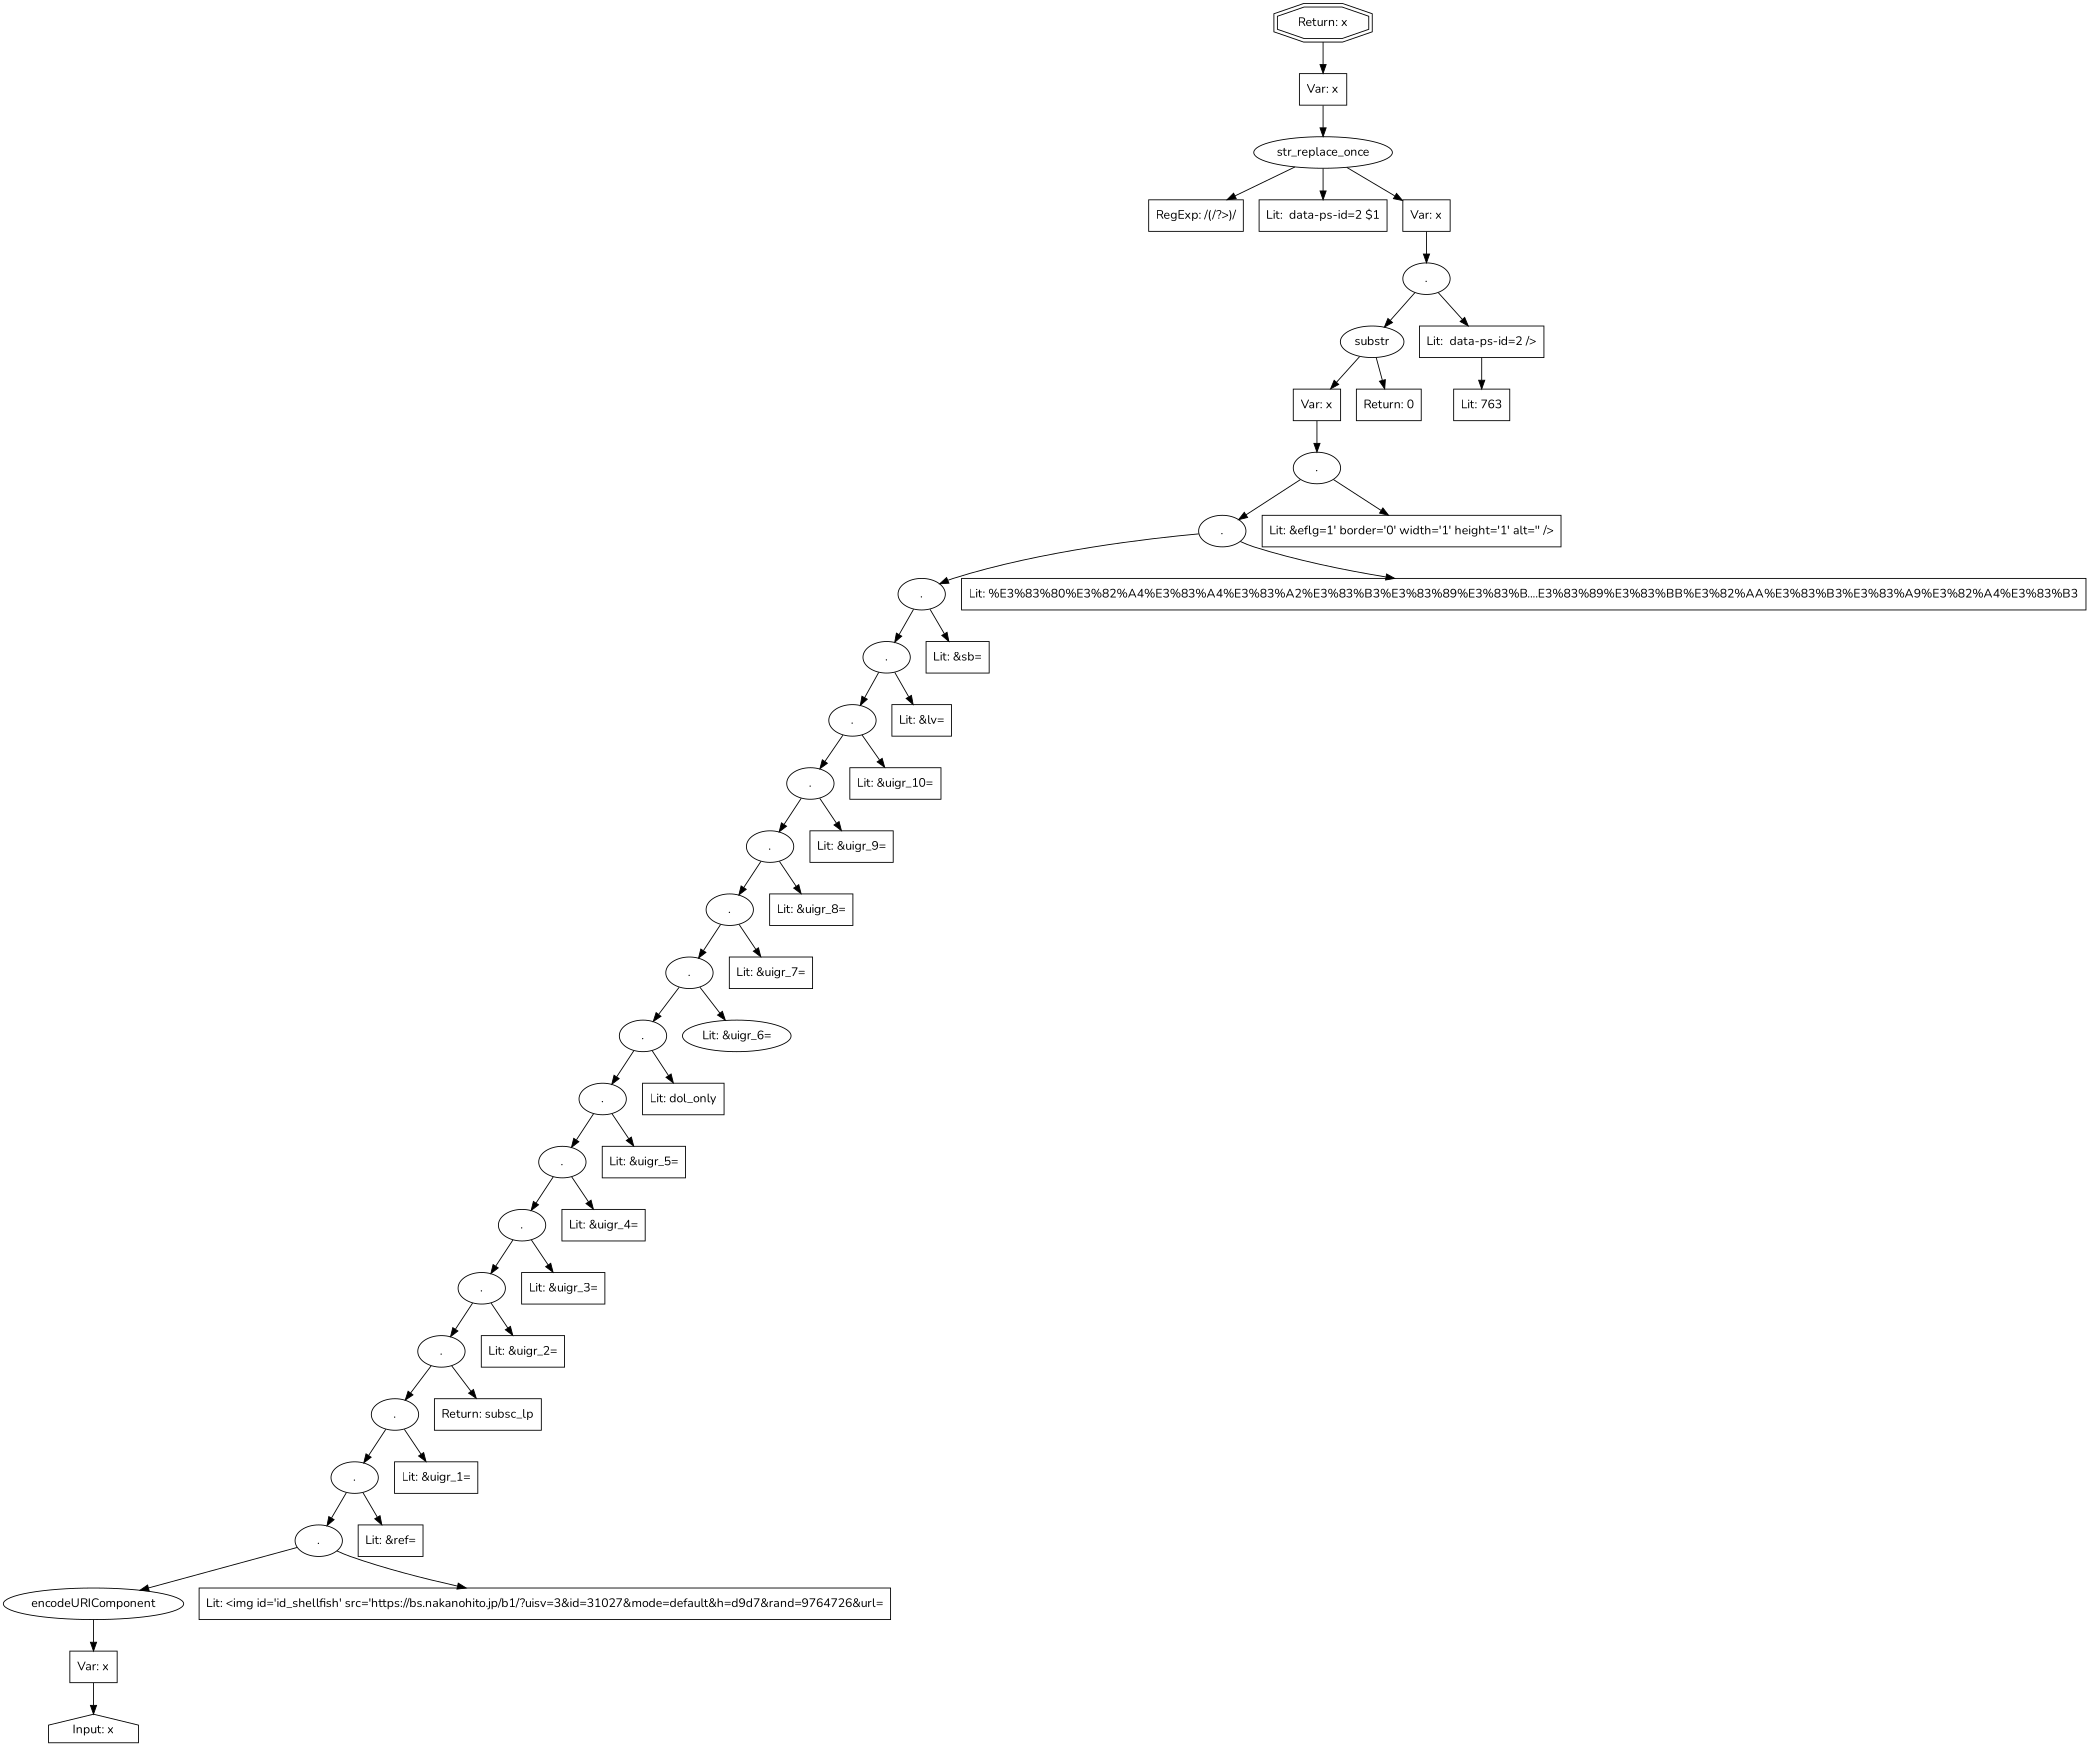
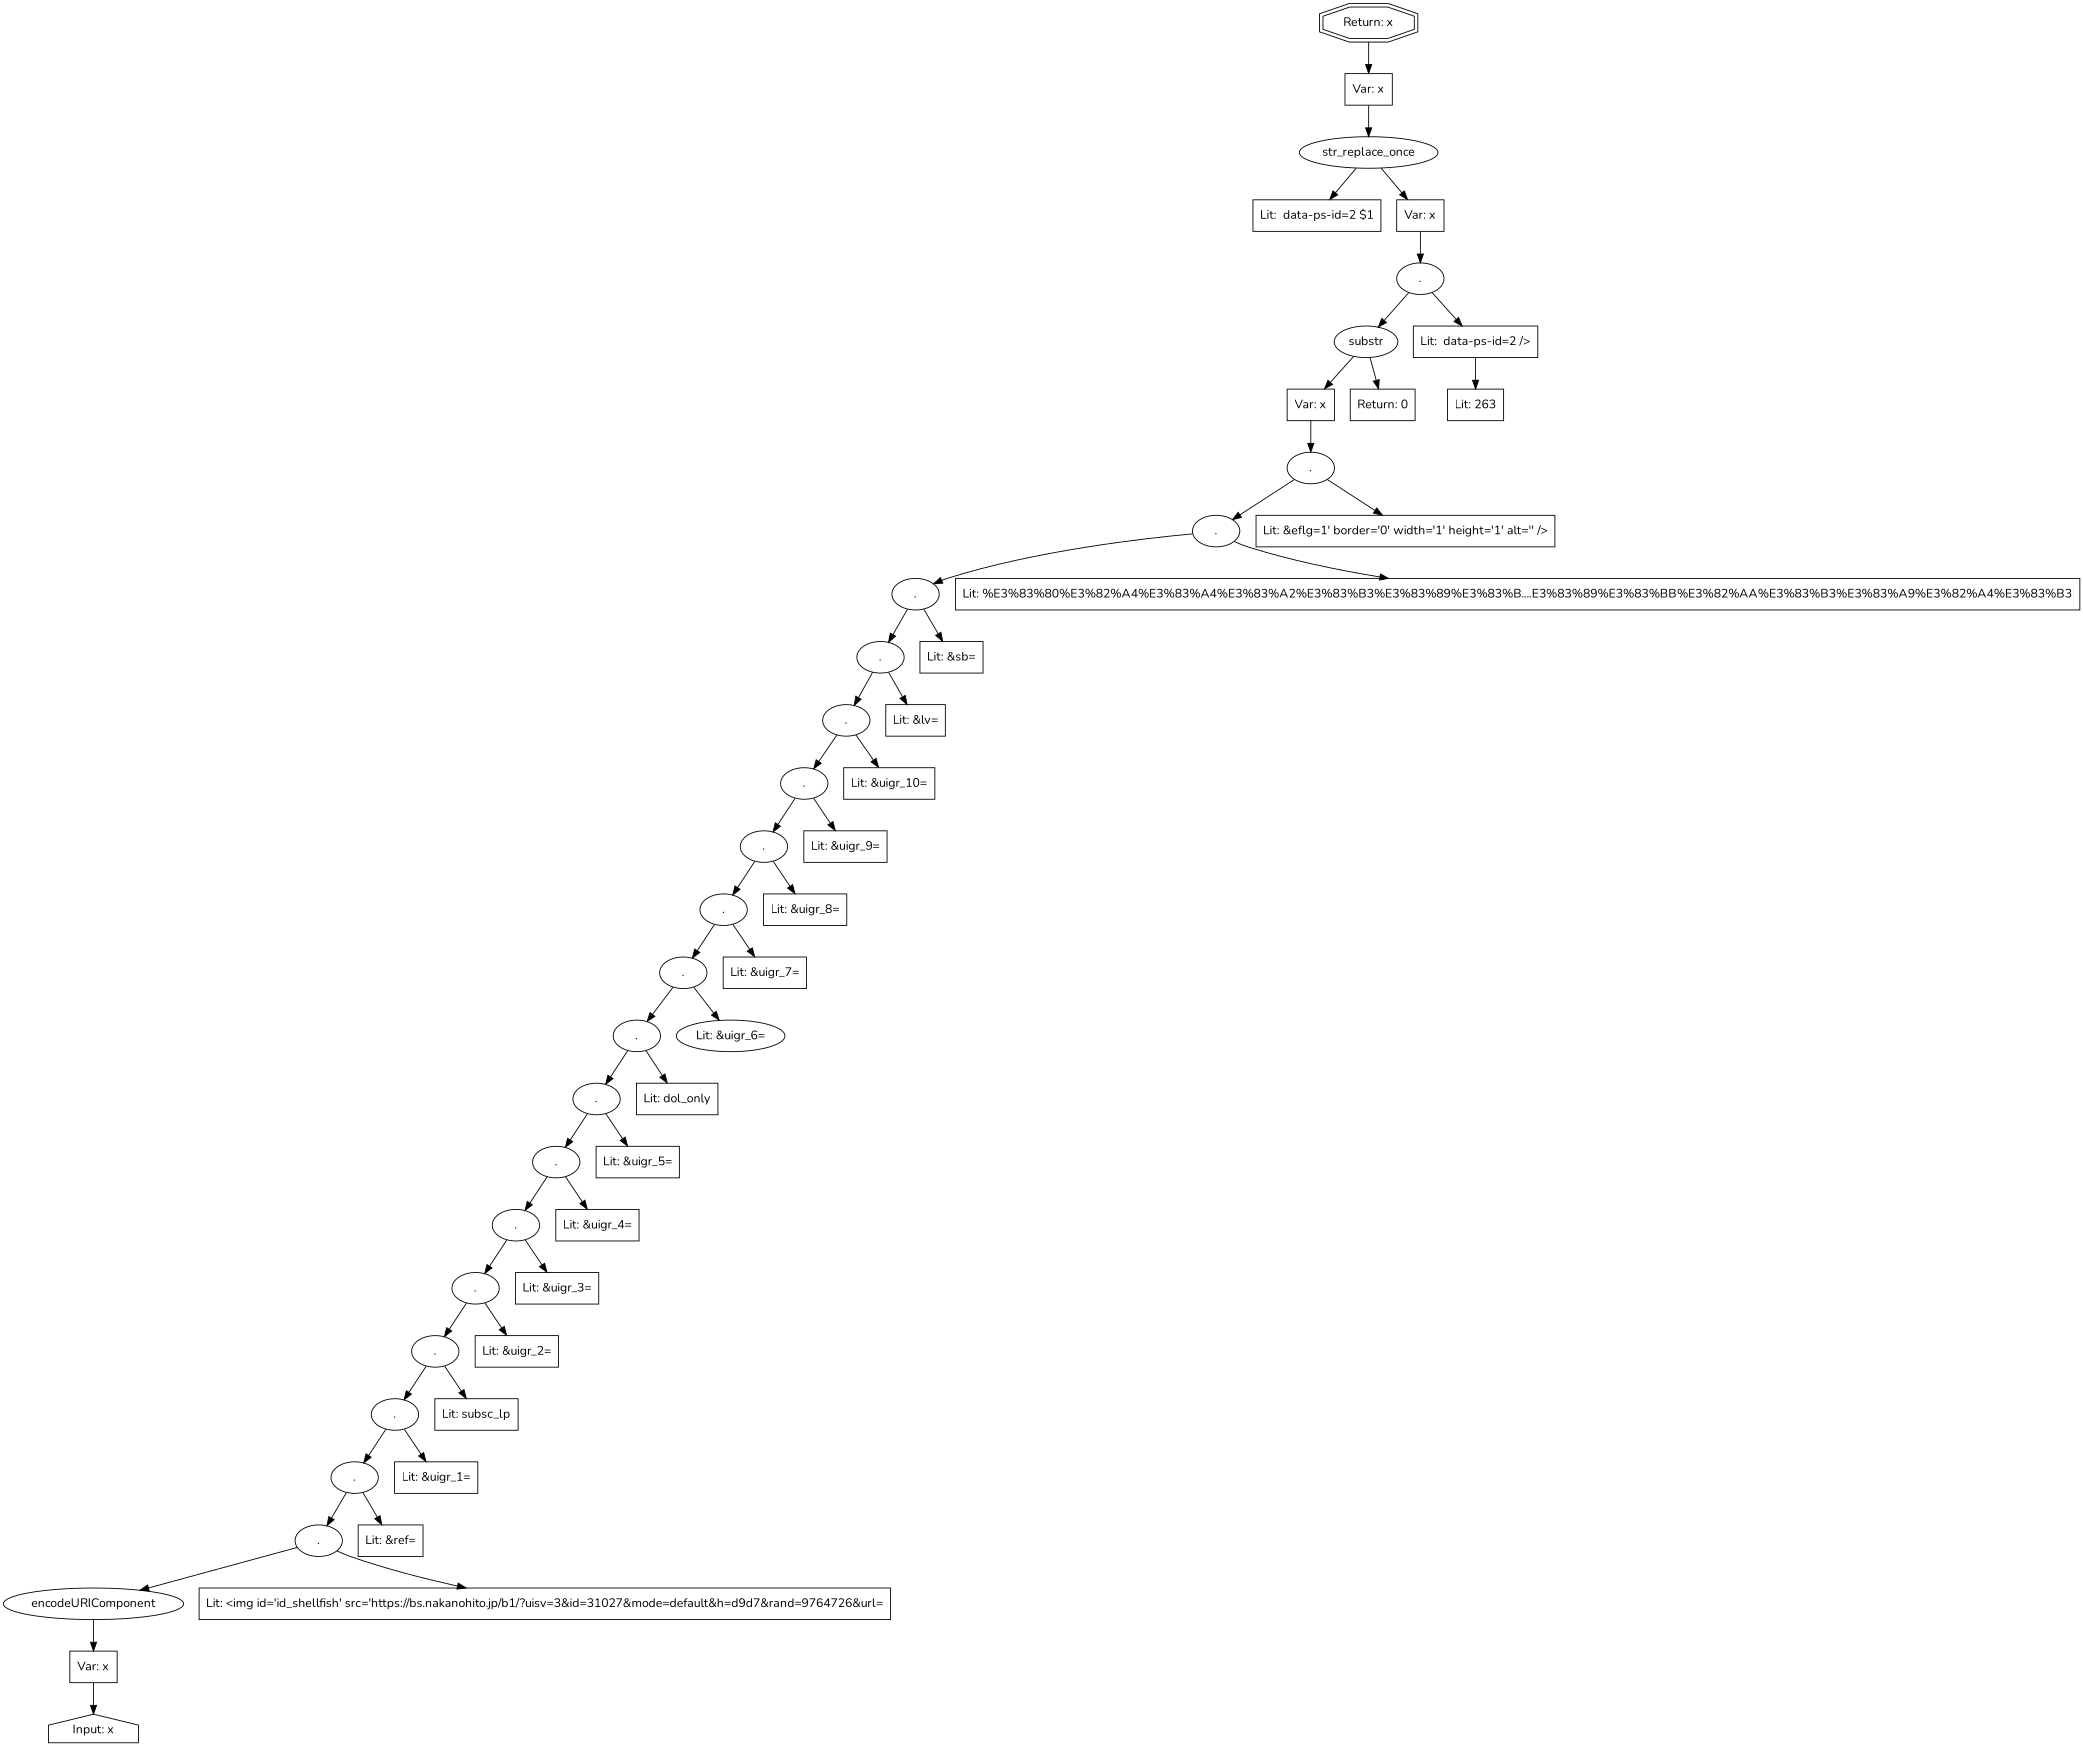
(1196, 216) -> none
(1482, 405) -> (1476, 405)
(488, 1414) -> (476, 1414)
